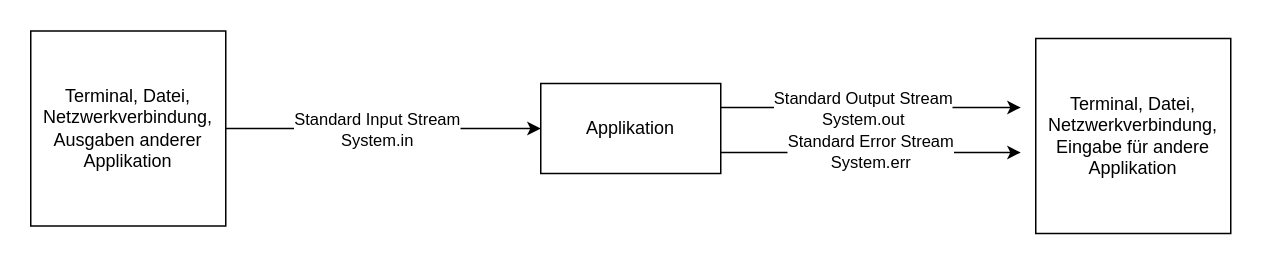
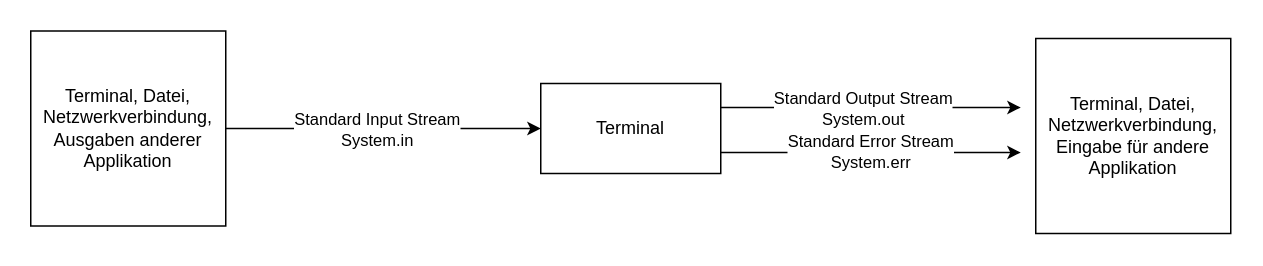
(631, 128) -> (631, 128)
